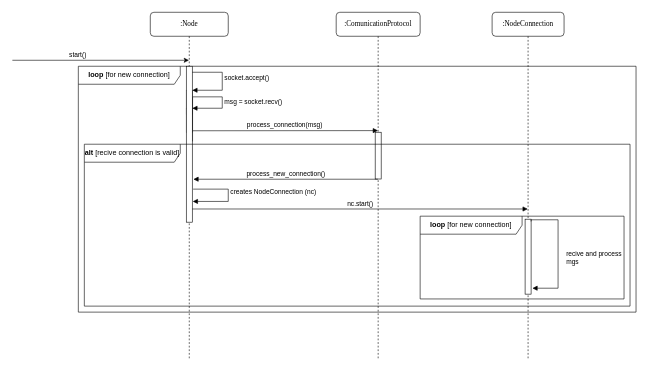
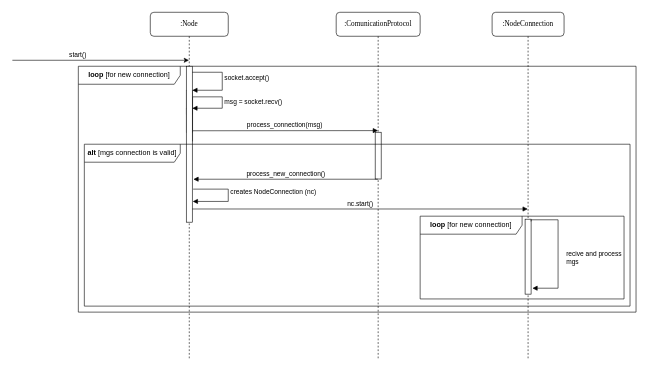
(132, 153) -> (132, 153)
